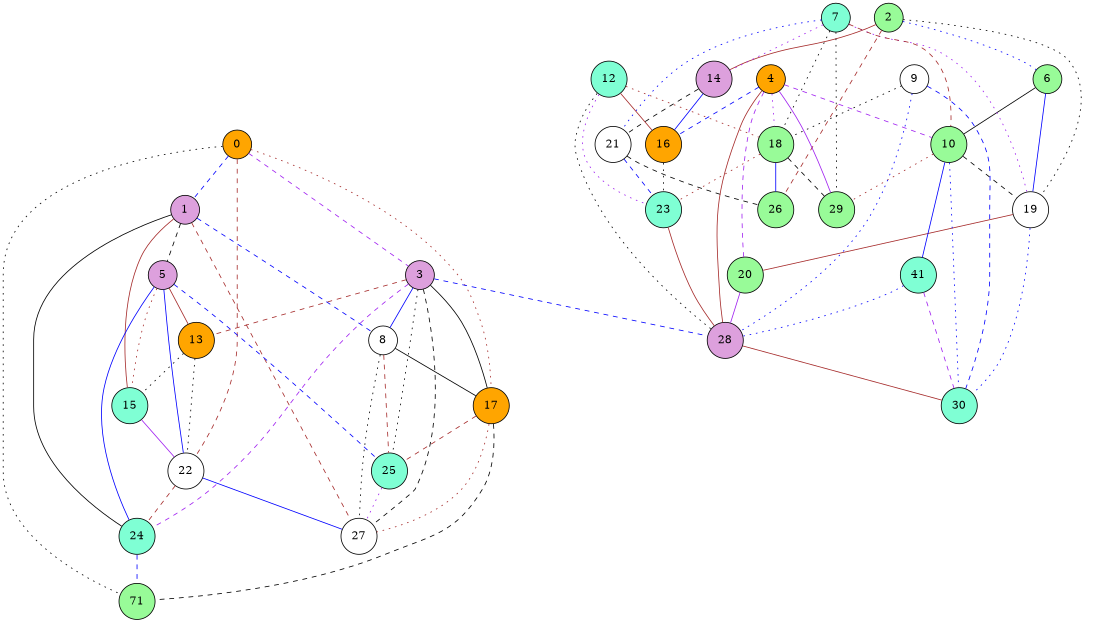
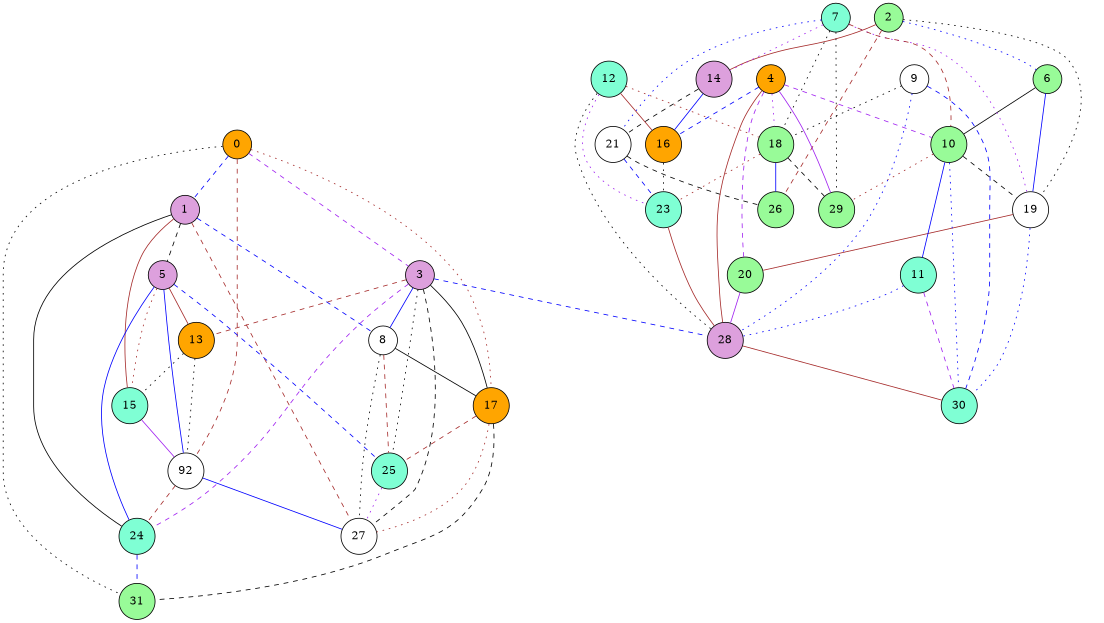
(918, 275) -> (918, 275)
(186, 471) -> (186, 471)
(137, 601) -> (137, 601)
